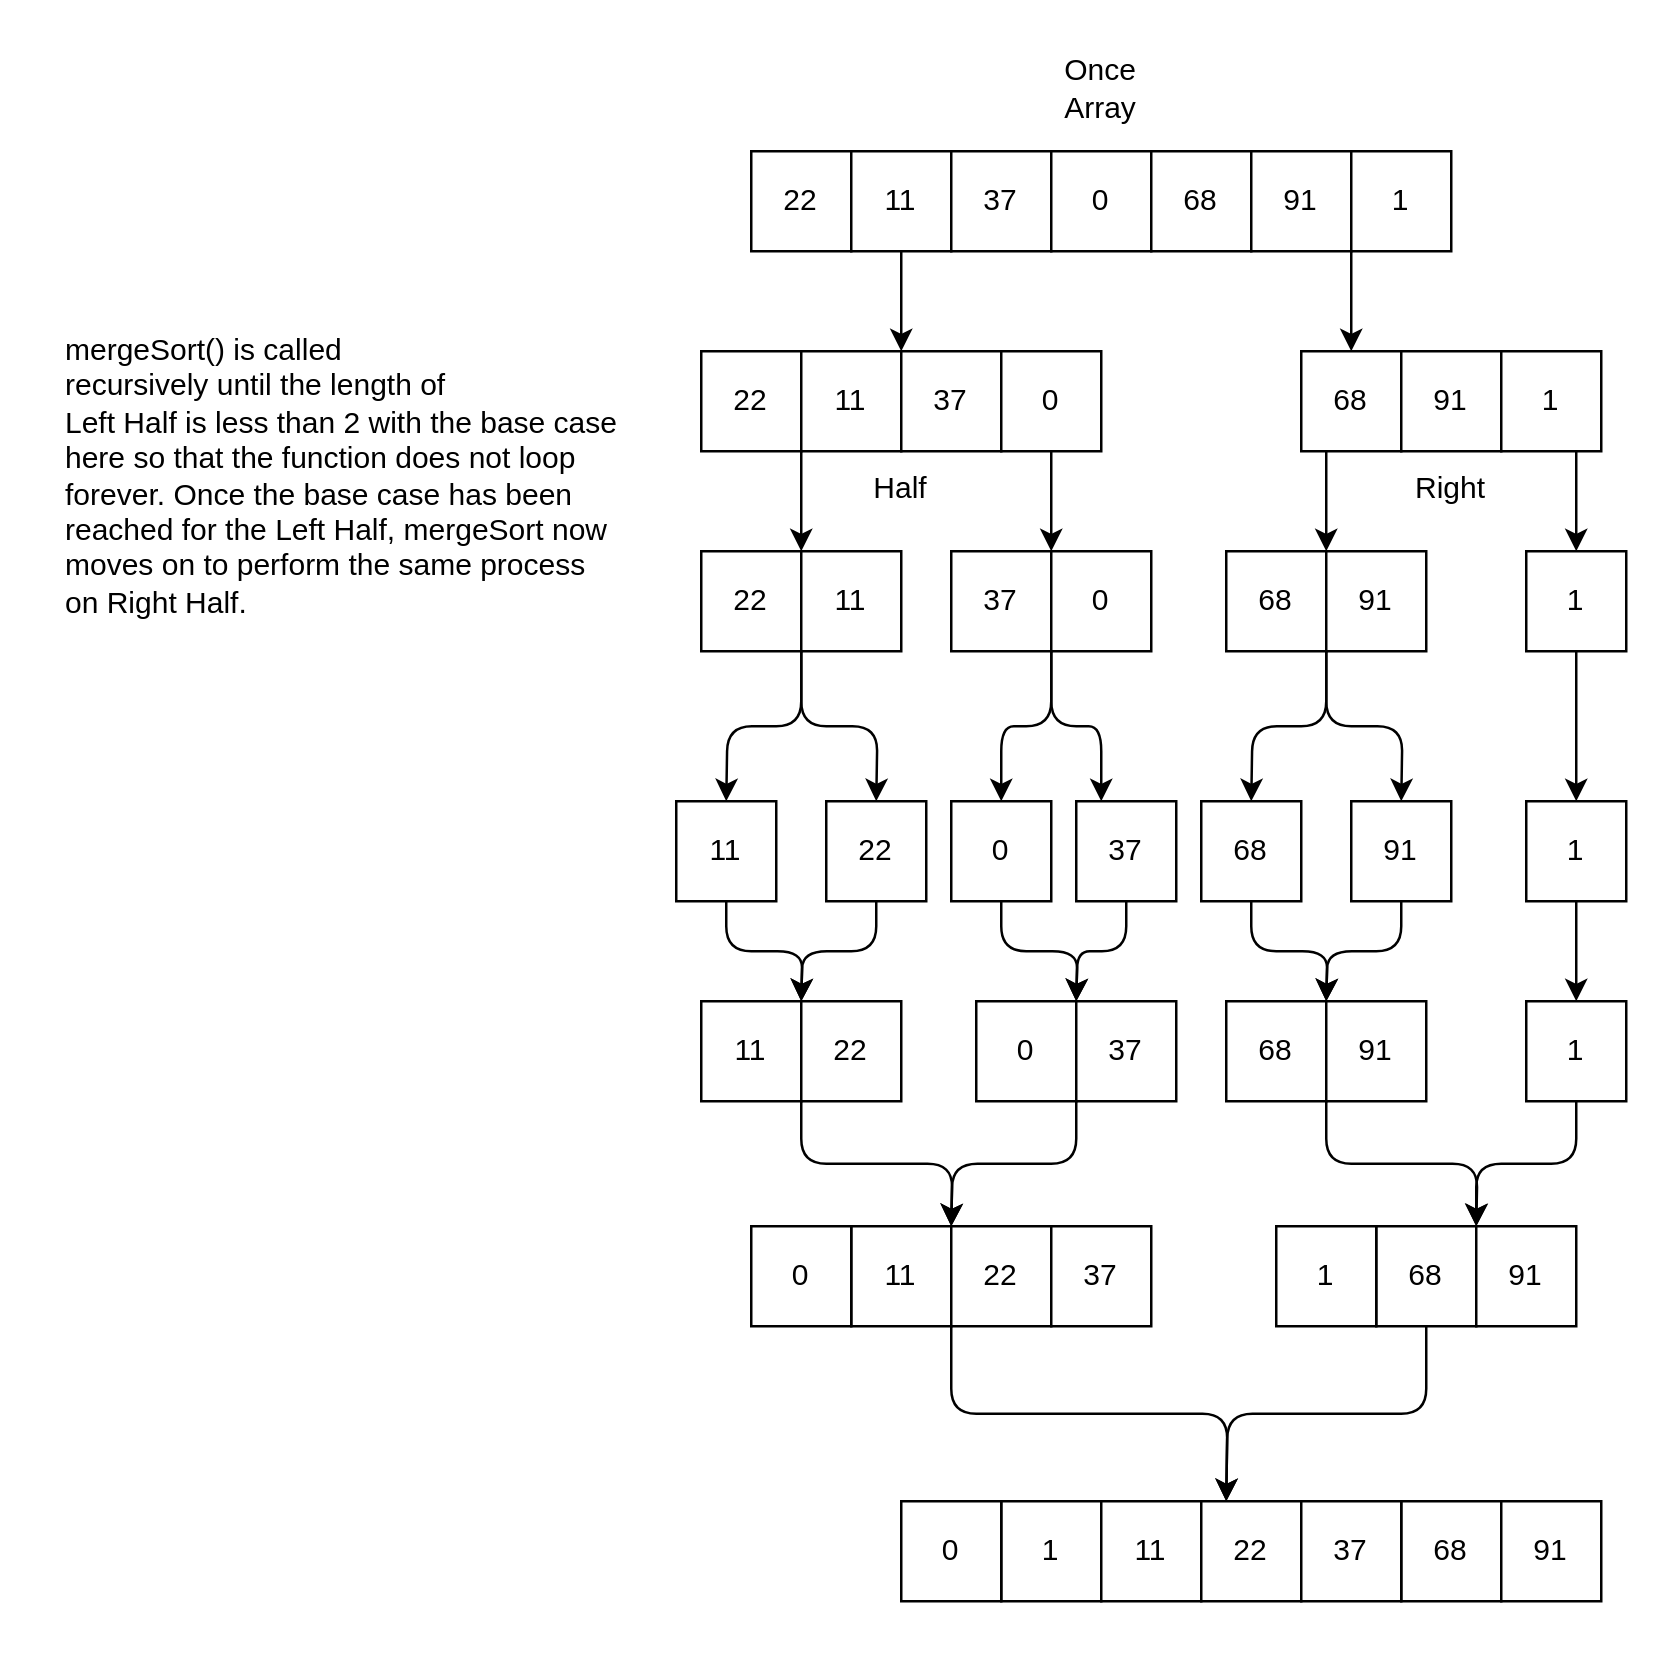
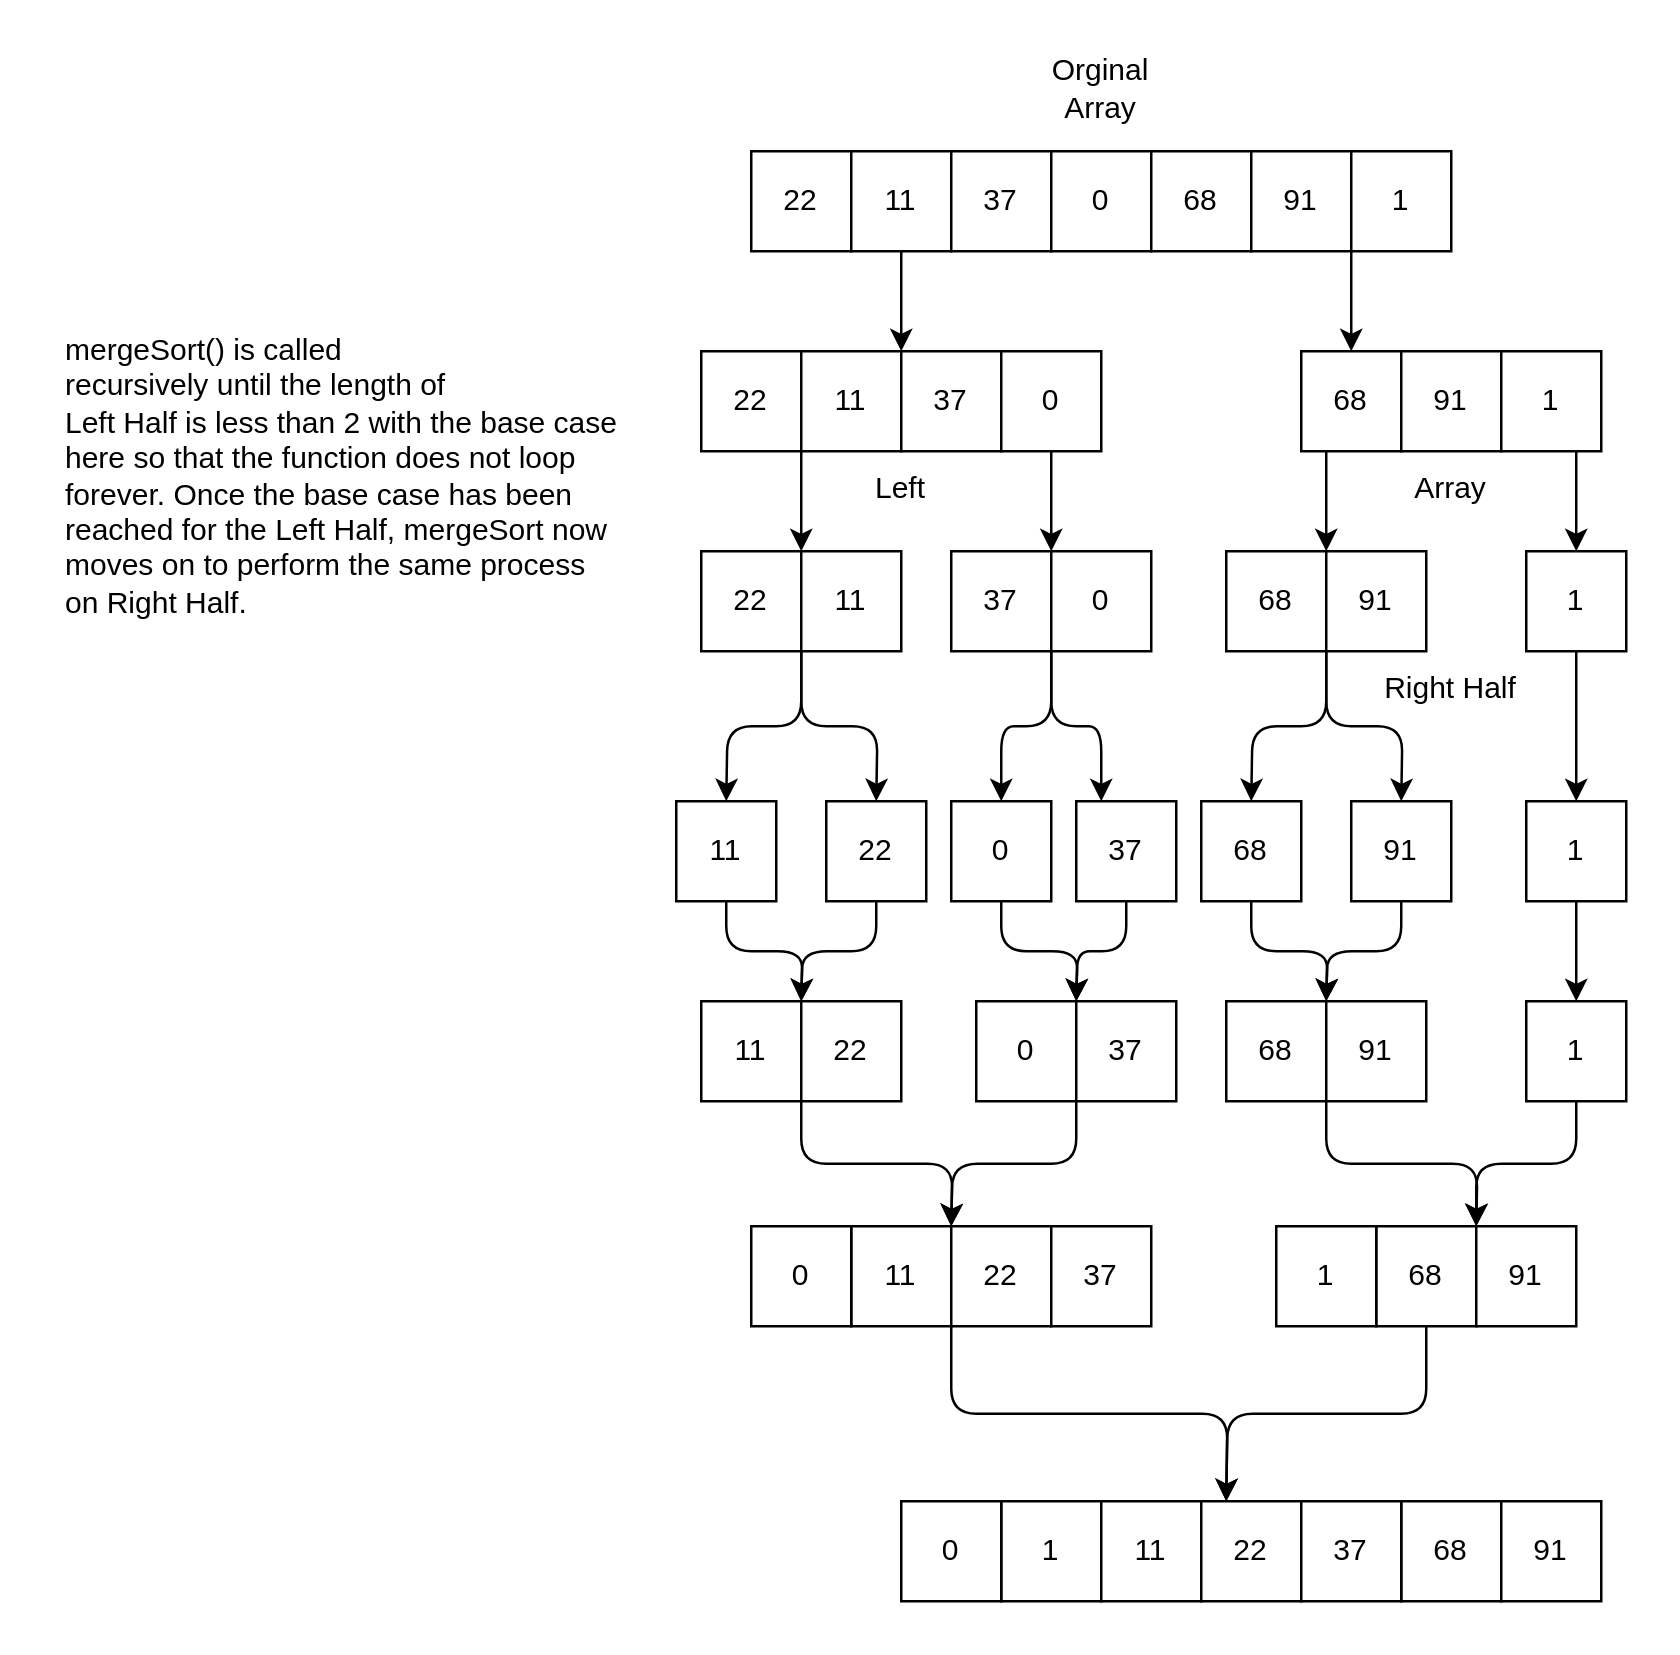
(1101, 89) -> (1101, 89)
(901, 489) -> (901, 489)
(1451, 489) -> (1451, 489)
none -> (1451, 689)
